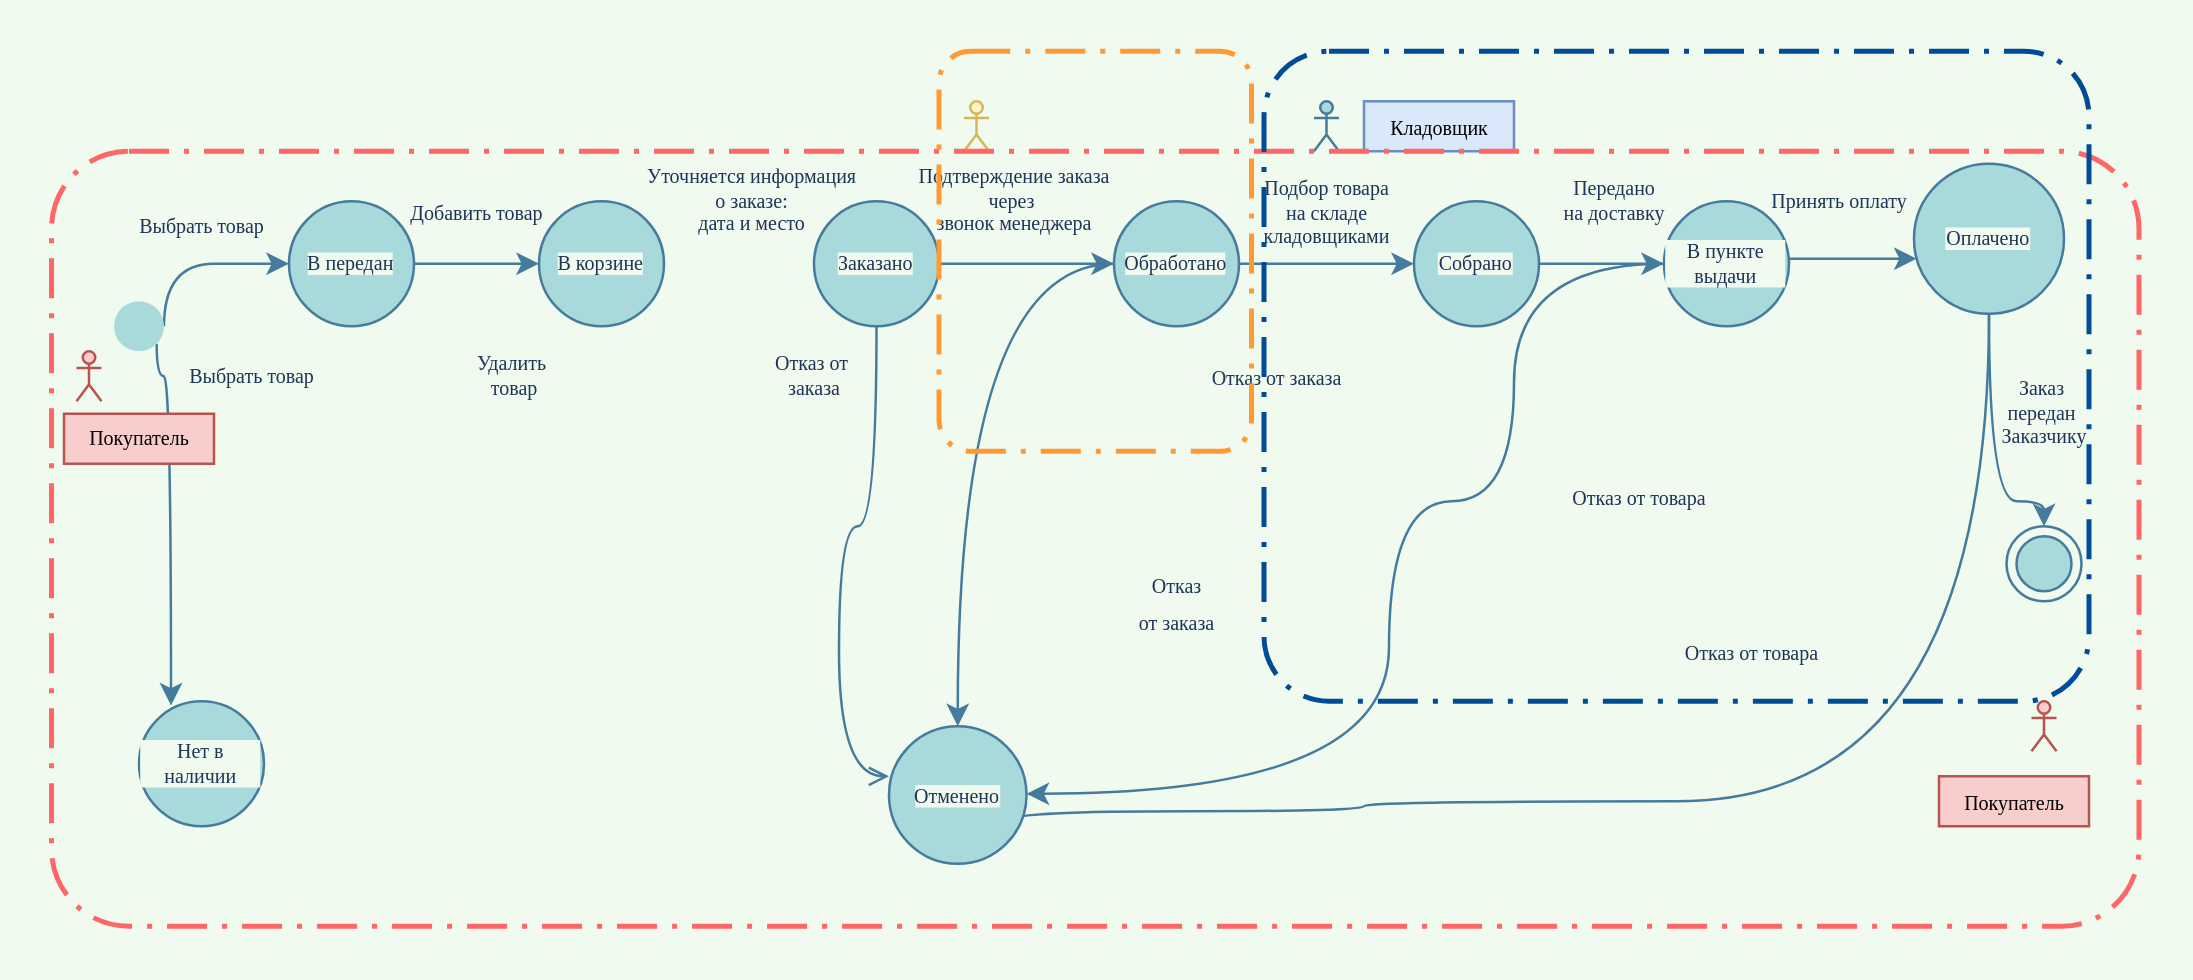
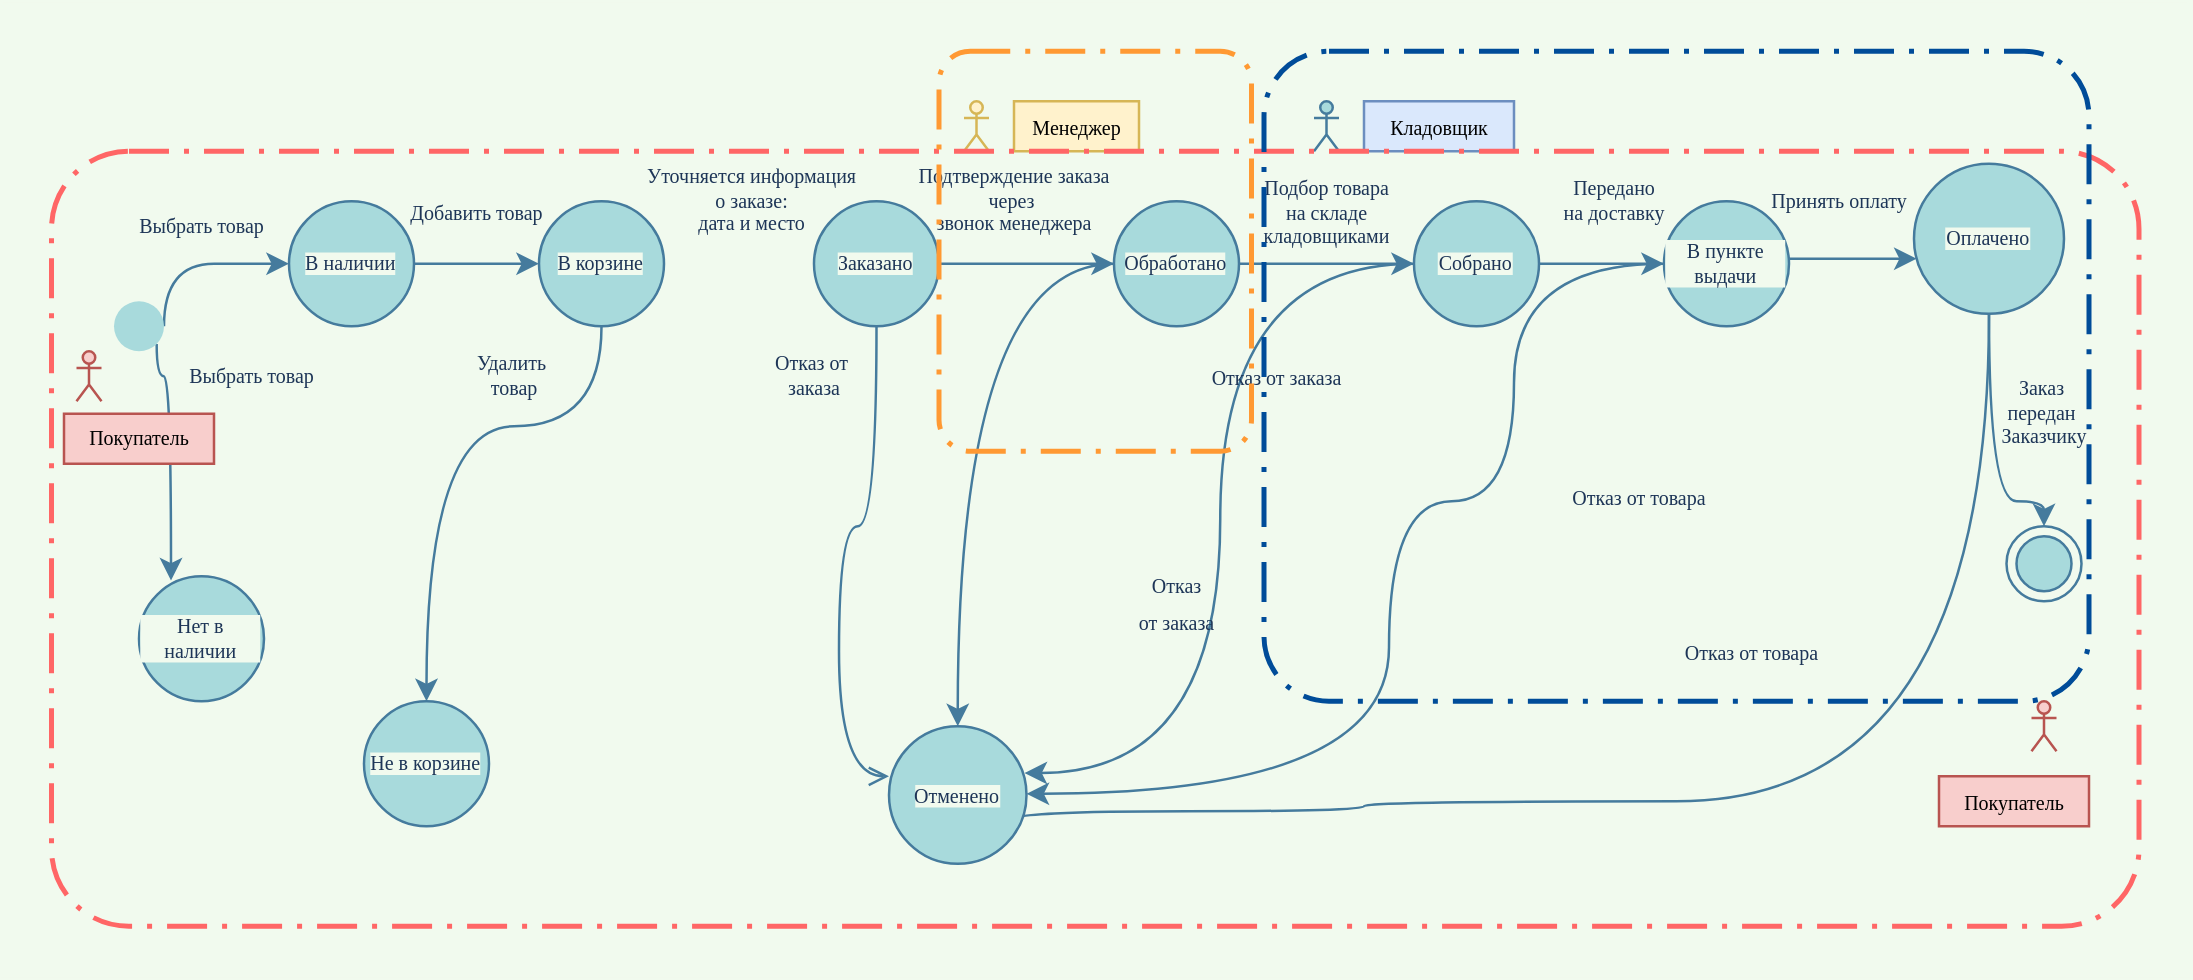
none -> (1076, 126)
(351, 264) -> (351, 264)
none -> (458, 468)
none -> (1219, 536)
(201, 764) -> (201, 639)
none -> (426, 764)
